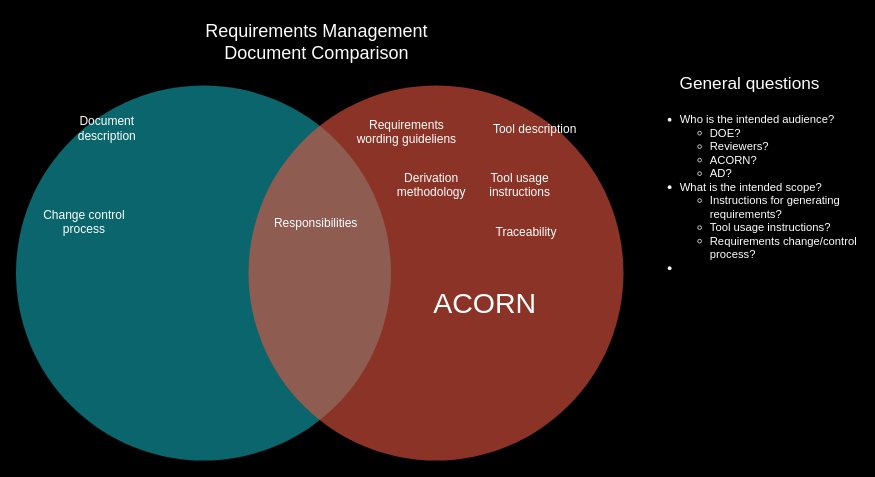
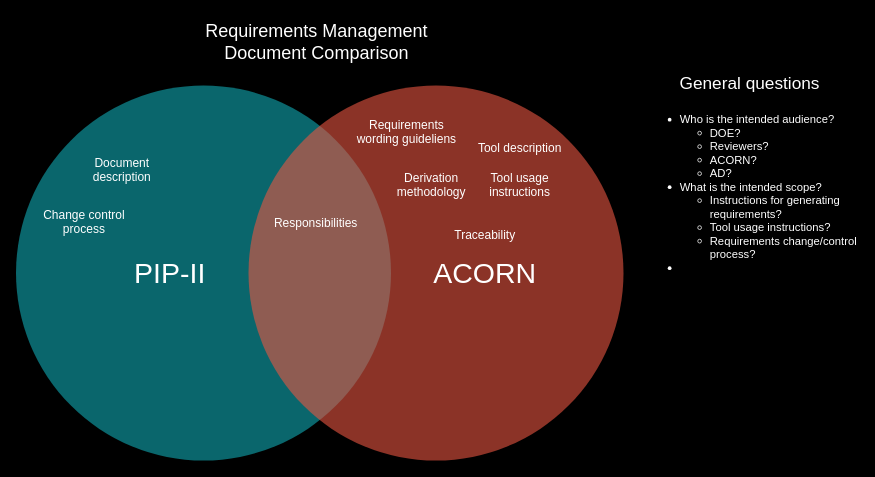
(106, 123) -> (121, 164)
(534, 128) -> (519, 147)
(526, 230) -> (485, 234)
none -> (170, 273)
(485, 303) -> (485, 273)
